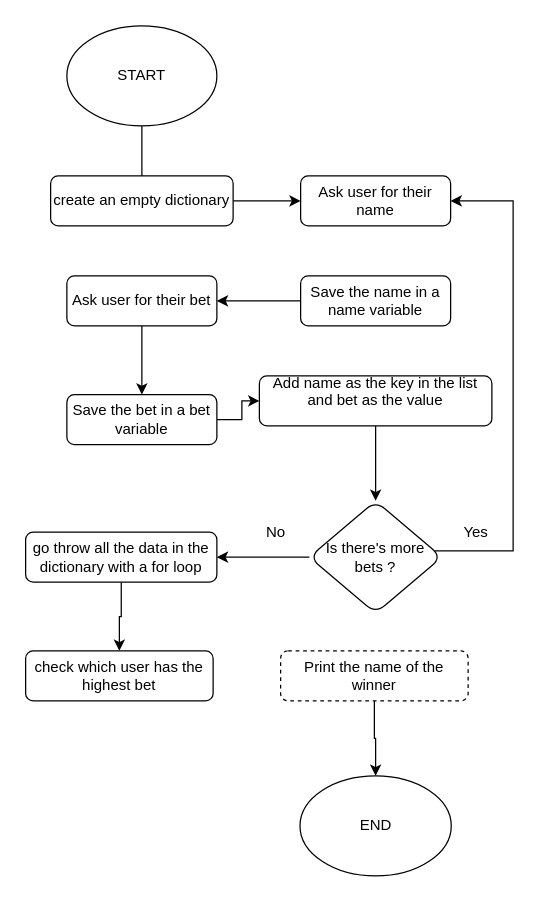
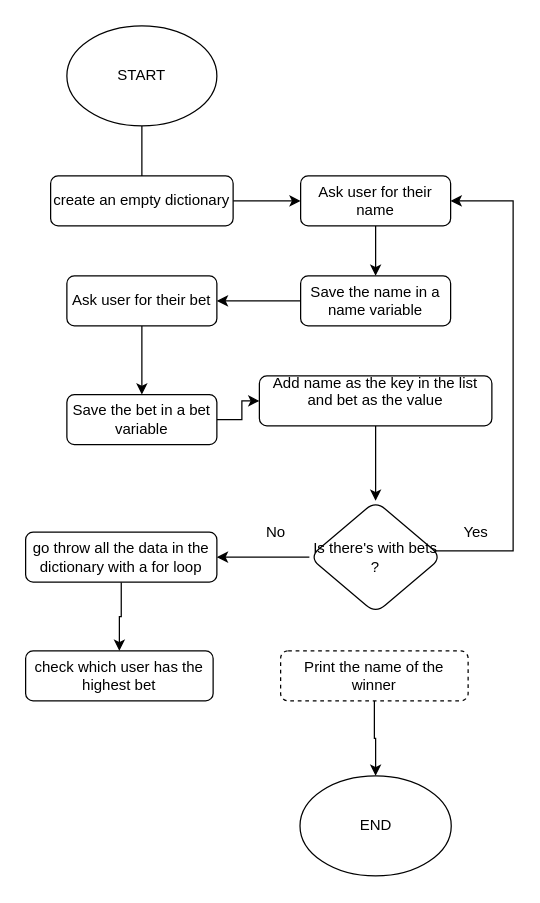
none -> (376, 247)
(376, 557) -> (376, 557)
